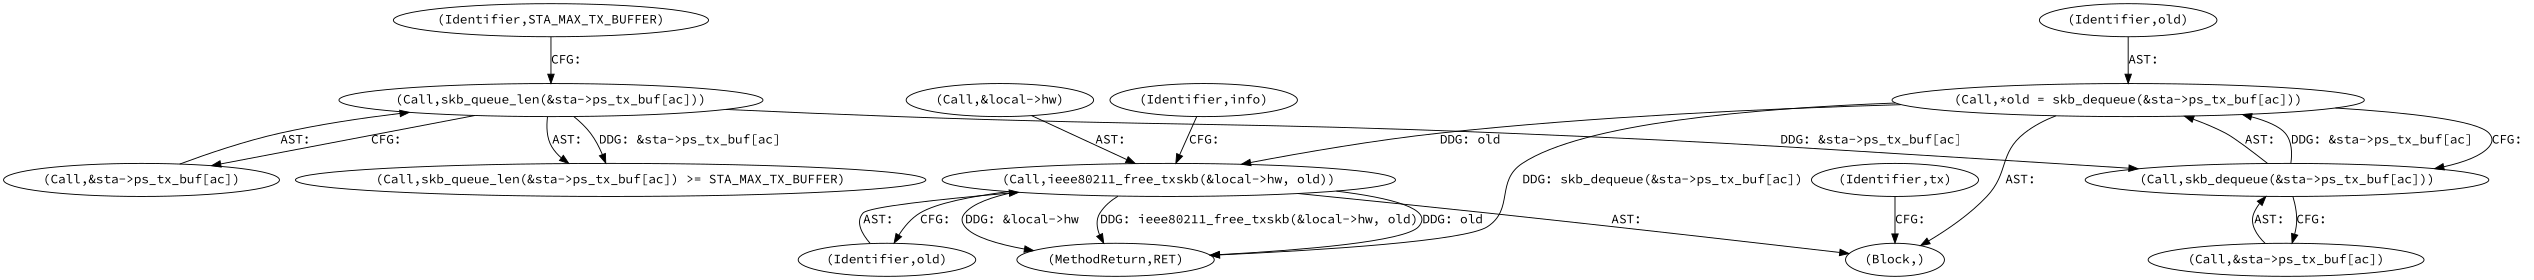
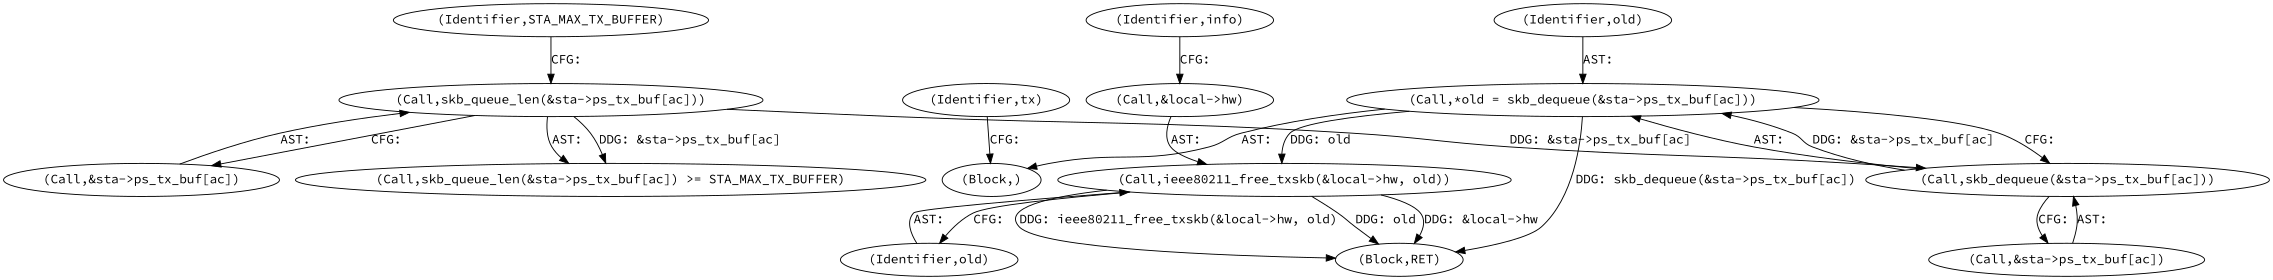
(1188, 136) -> (1180, 56)
(1569, 222) -> none
(1116, 260) -> (1399, 260)
